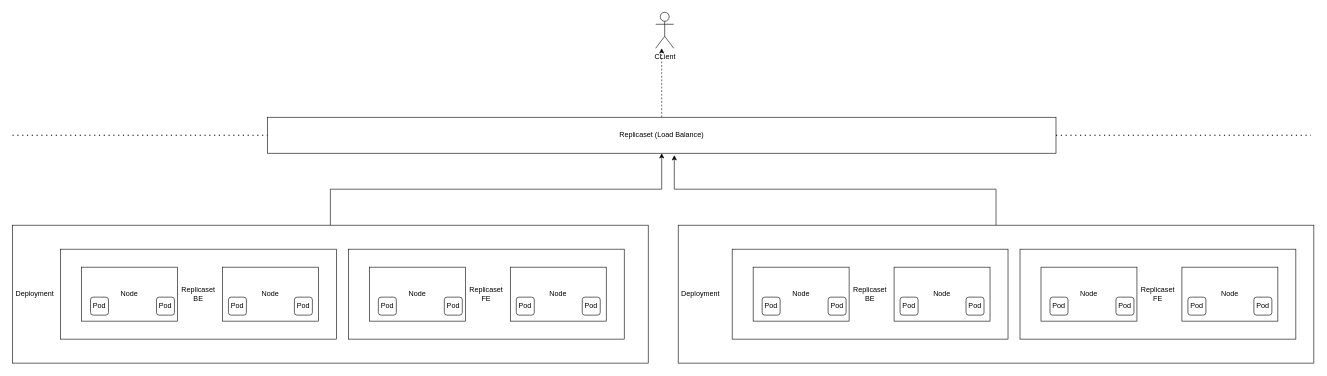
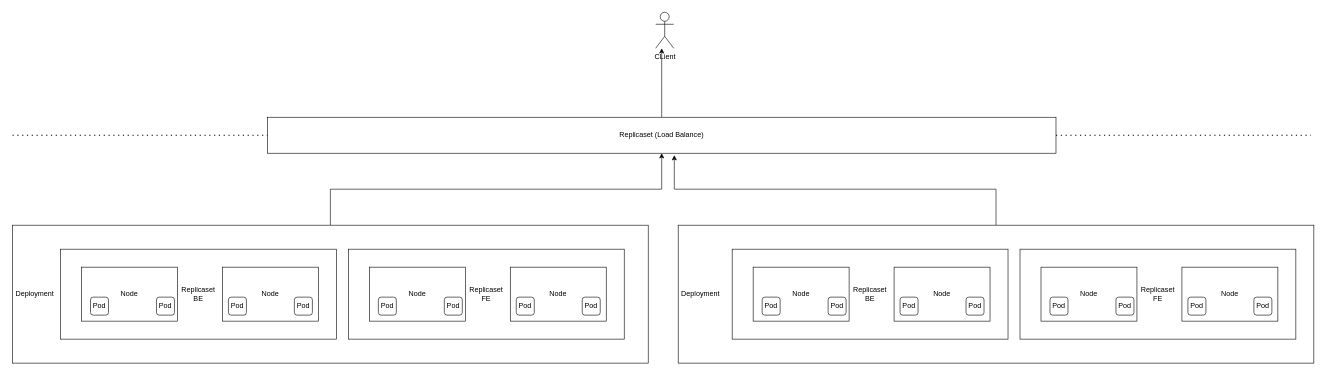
(662, 84) -> (662, 84)
